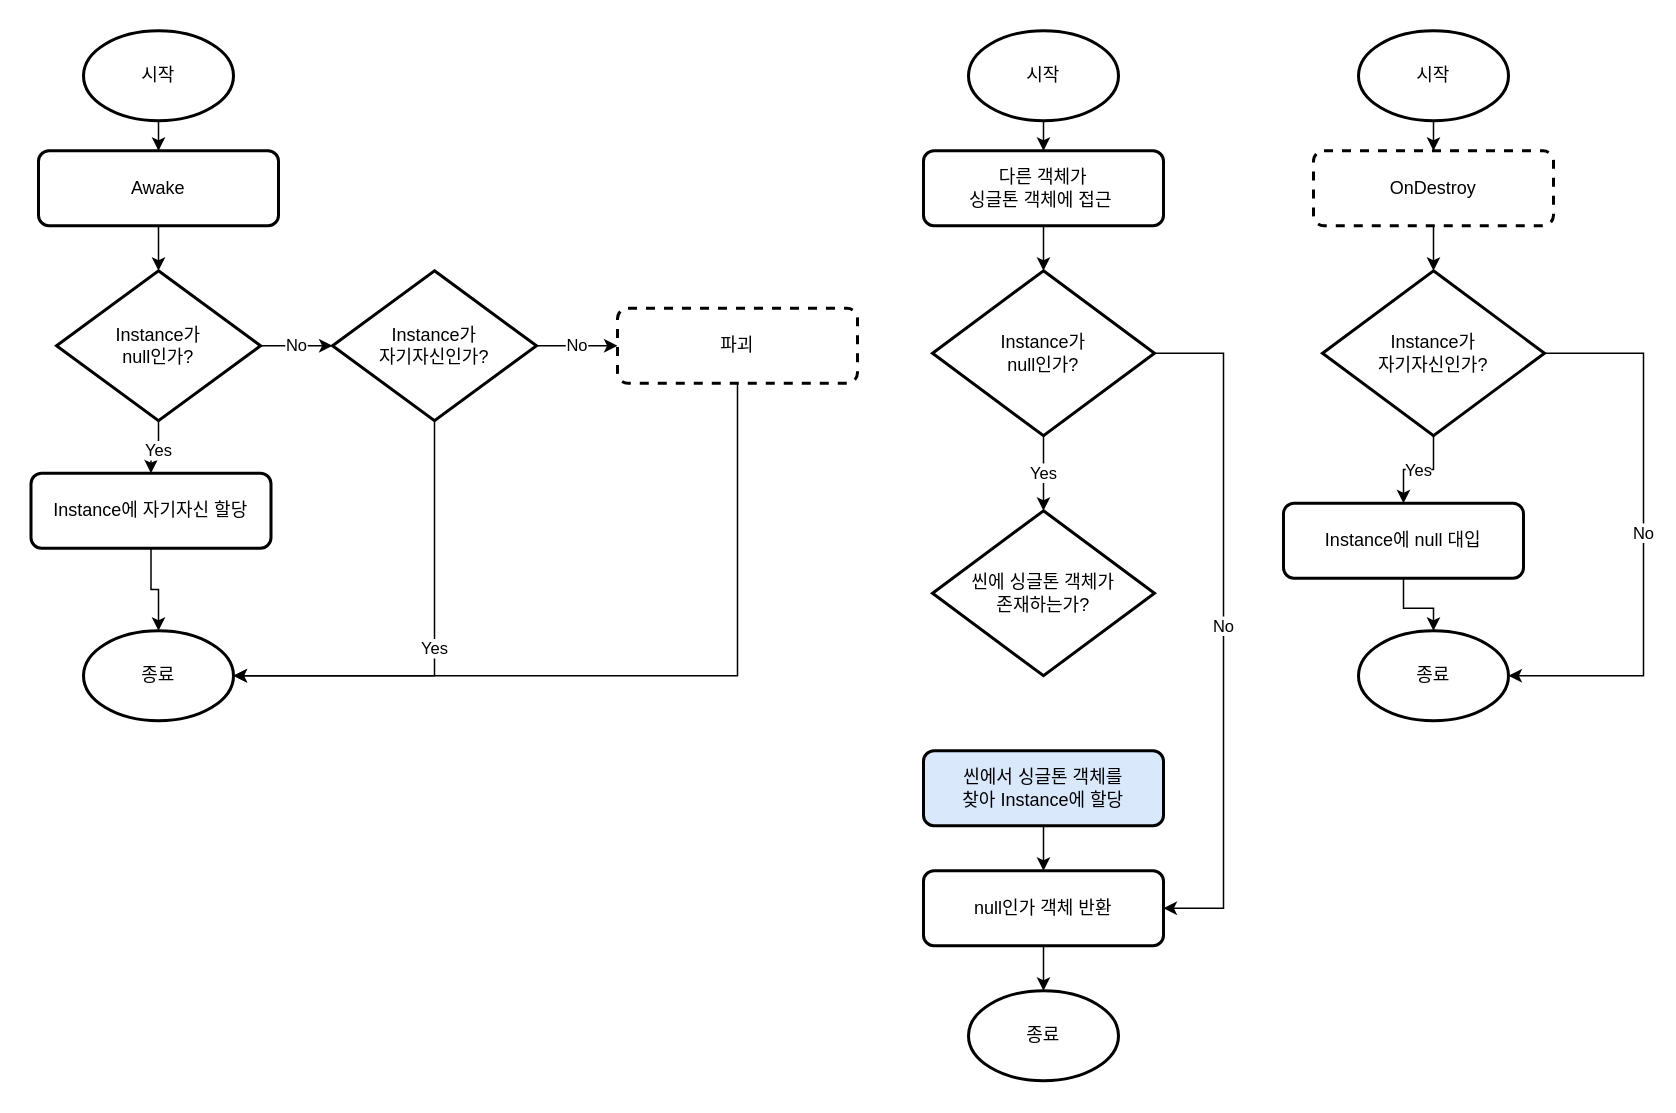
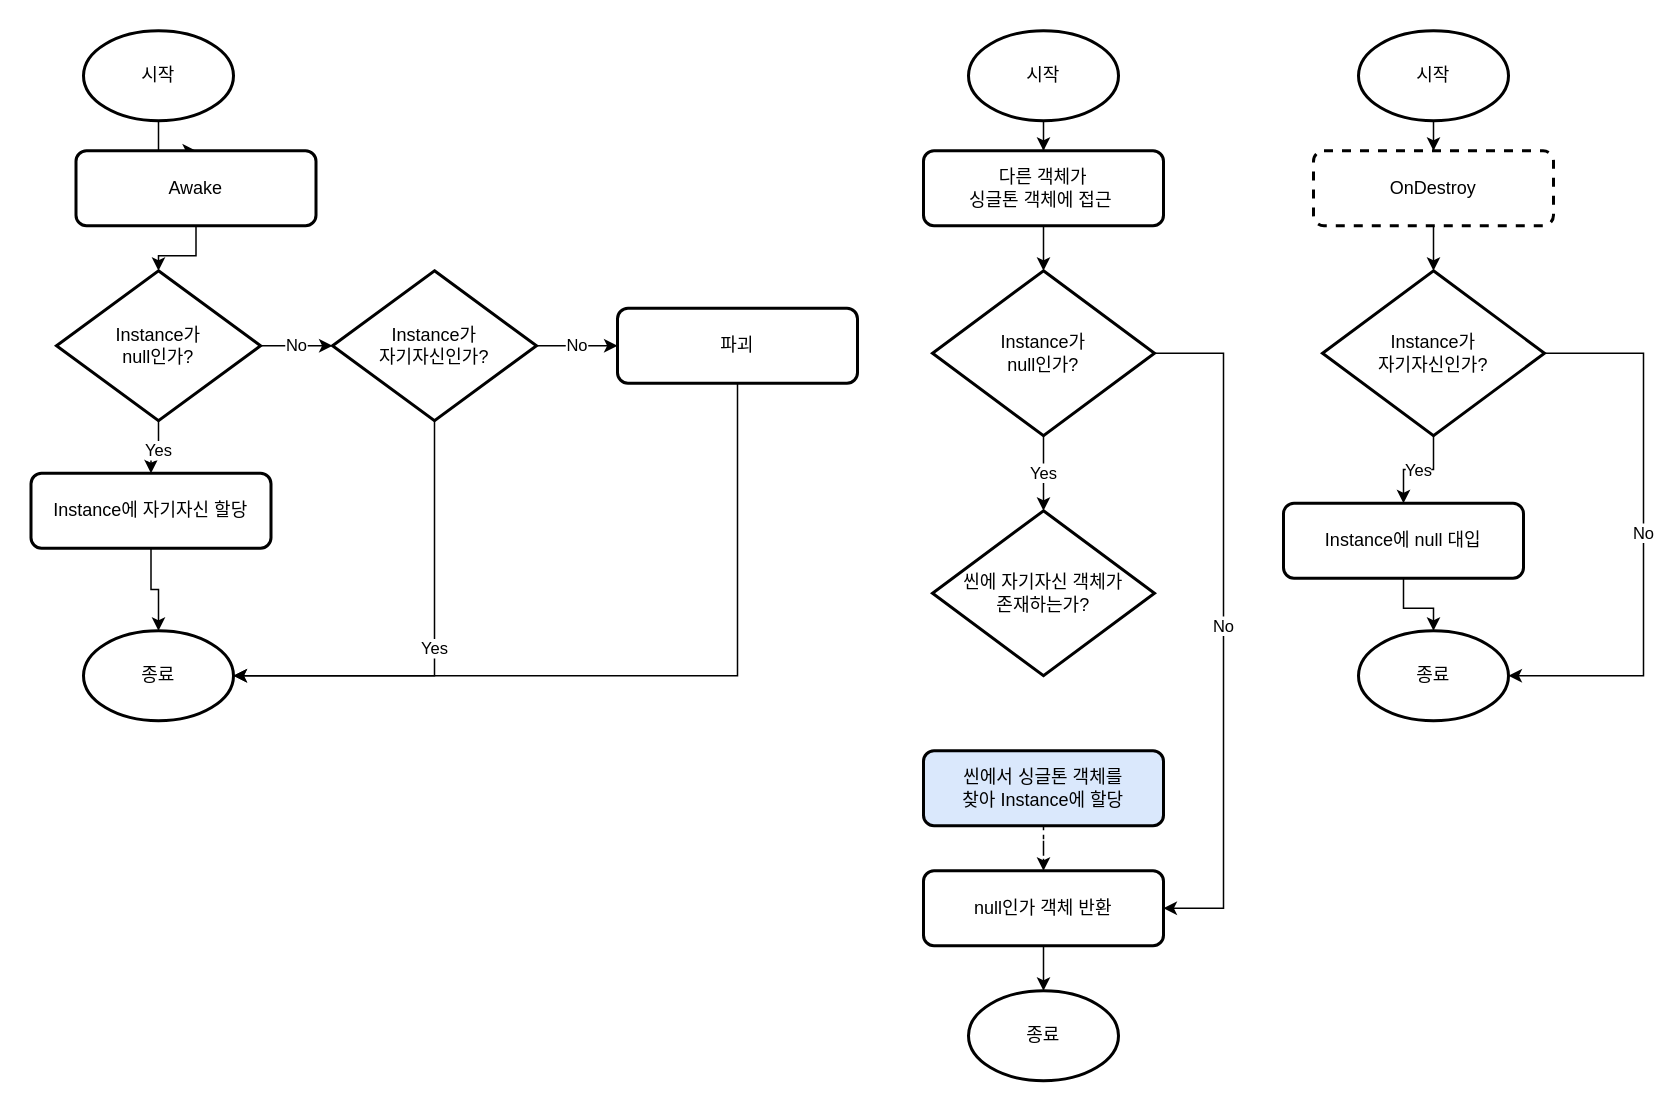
(158, 188) -> (196, 188)
(737, 346) -> (737, 346)
(1043, 593) -> (1043, 593)
(1043, 835) -> (1043, 835)
